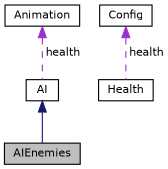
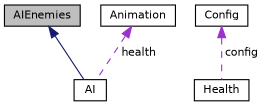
(145, 53) -> (240, 53)
(42, 128) -> (70, 58)
